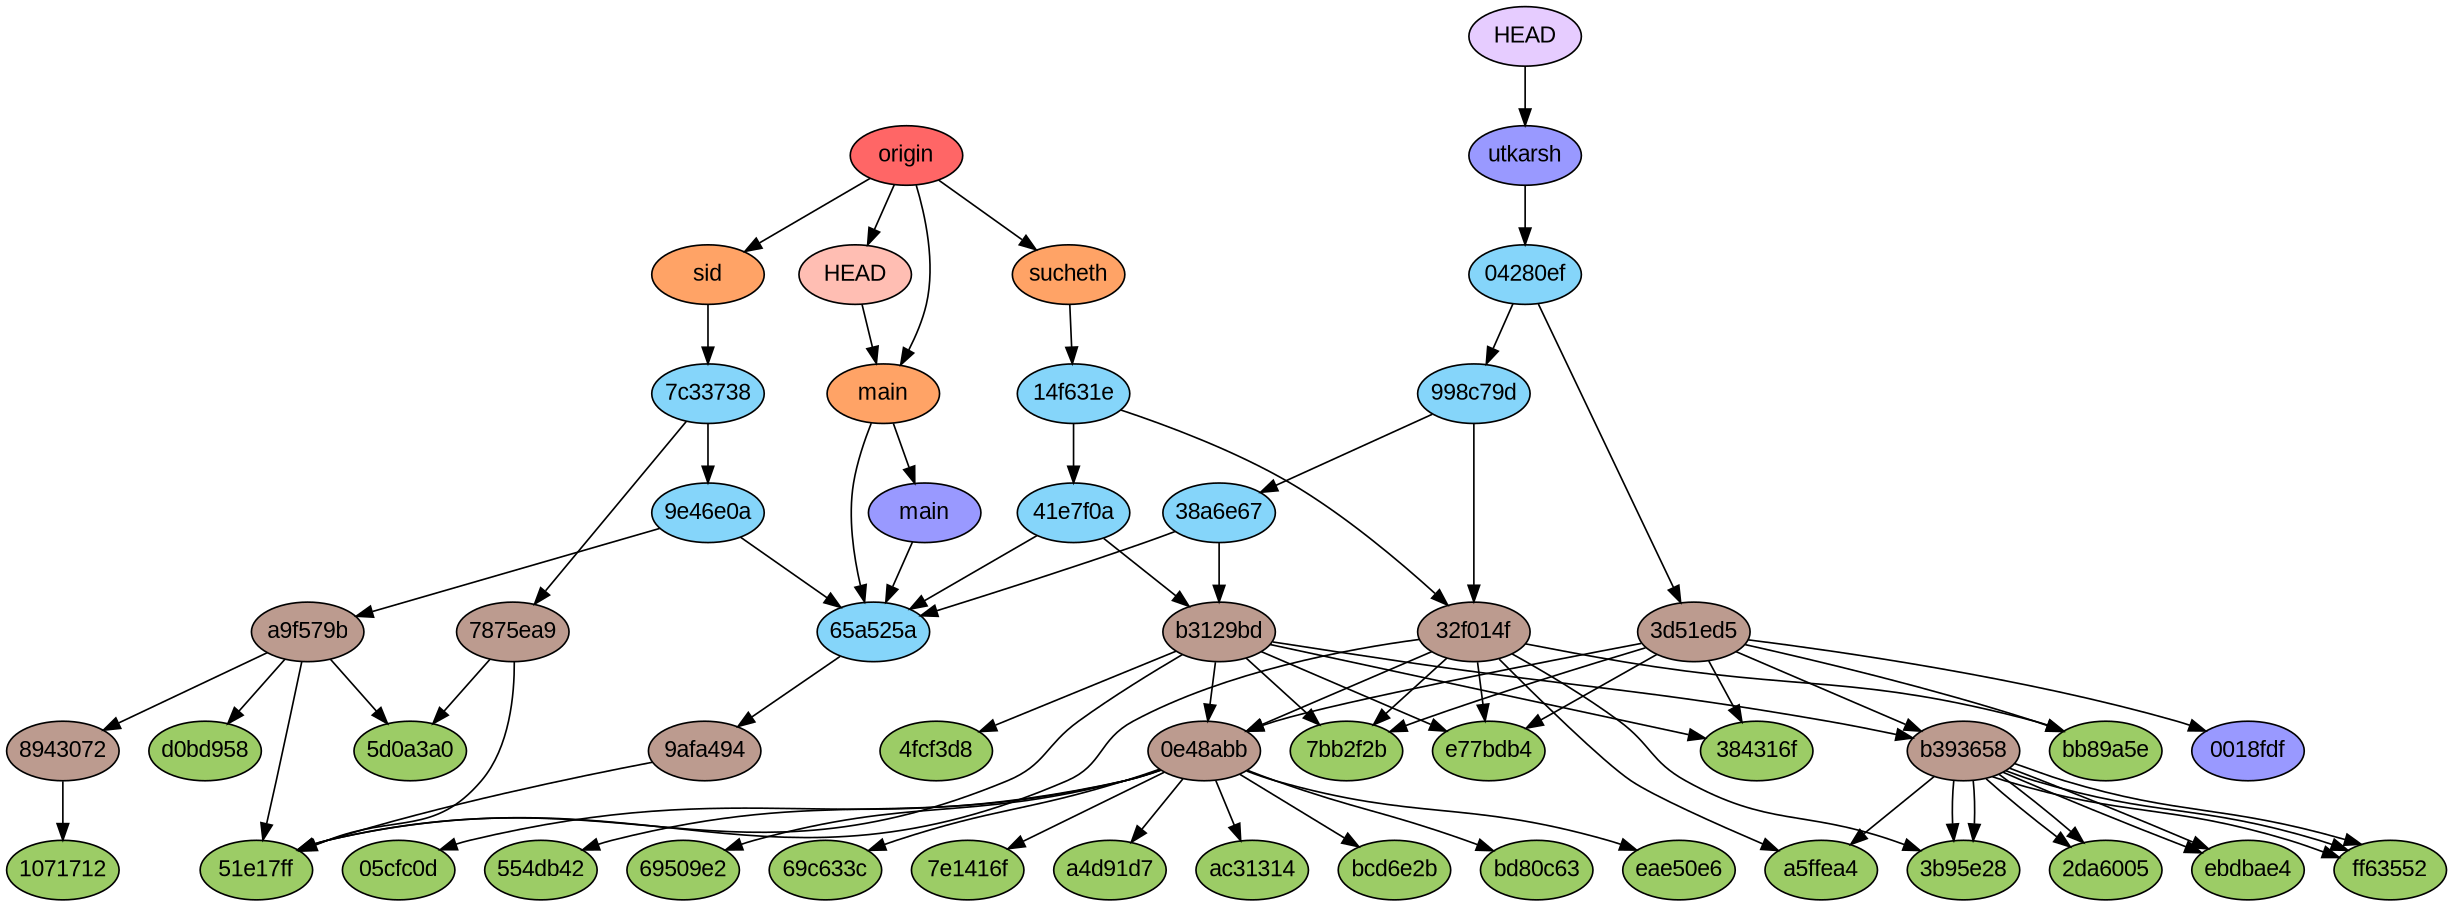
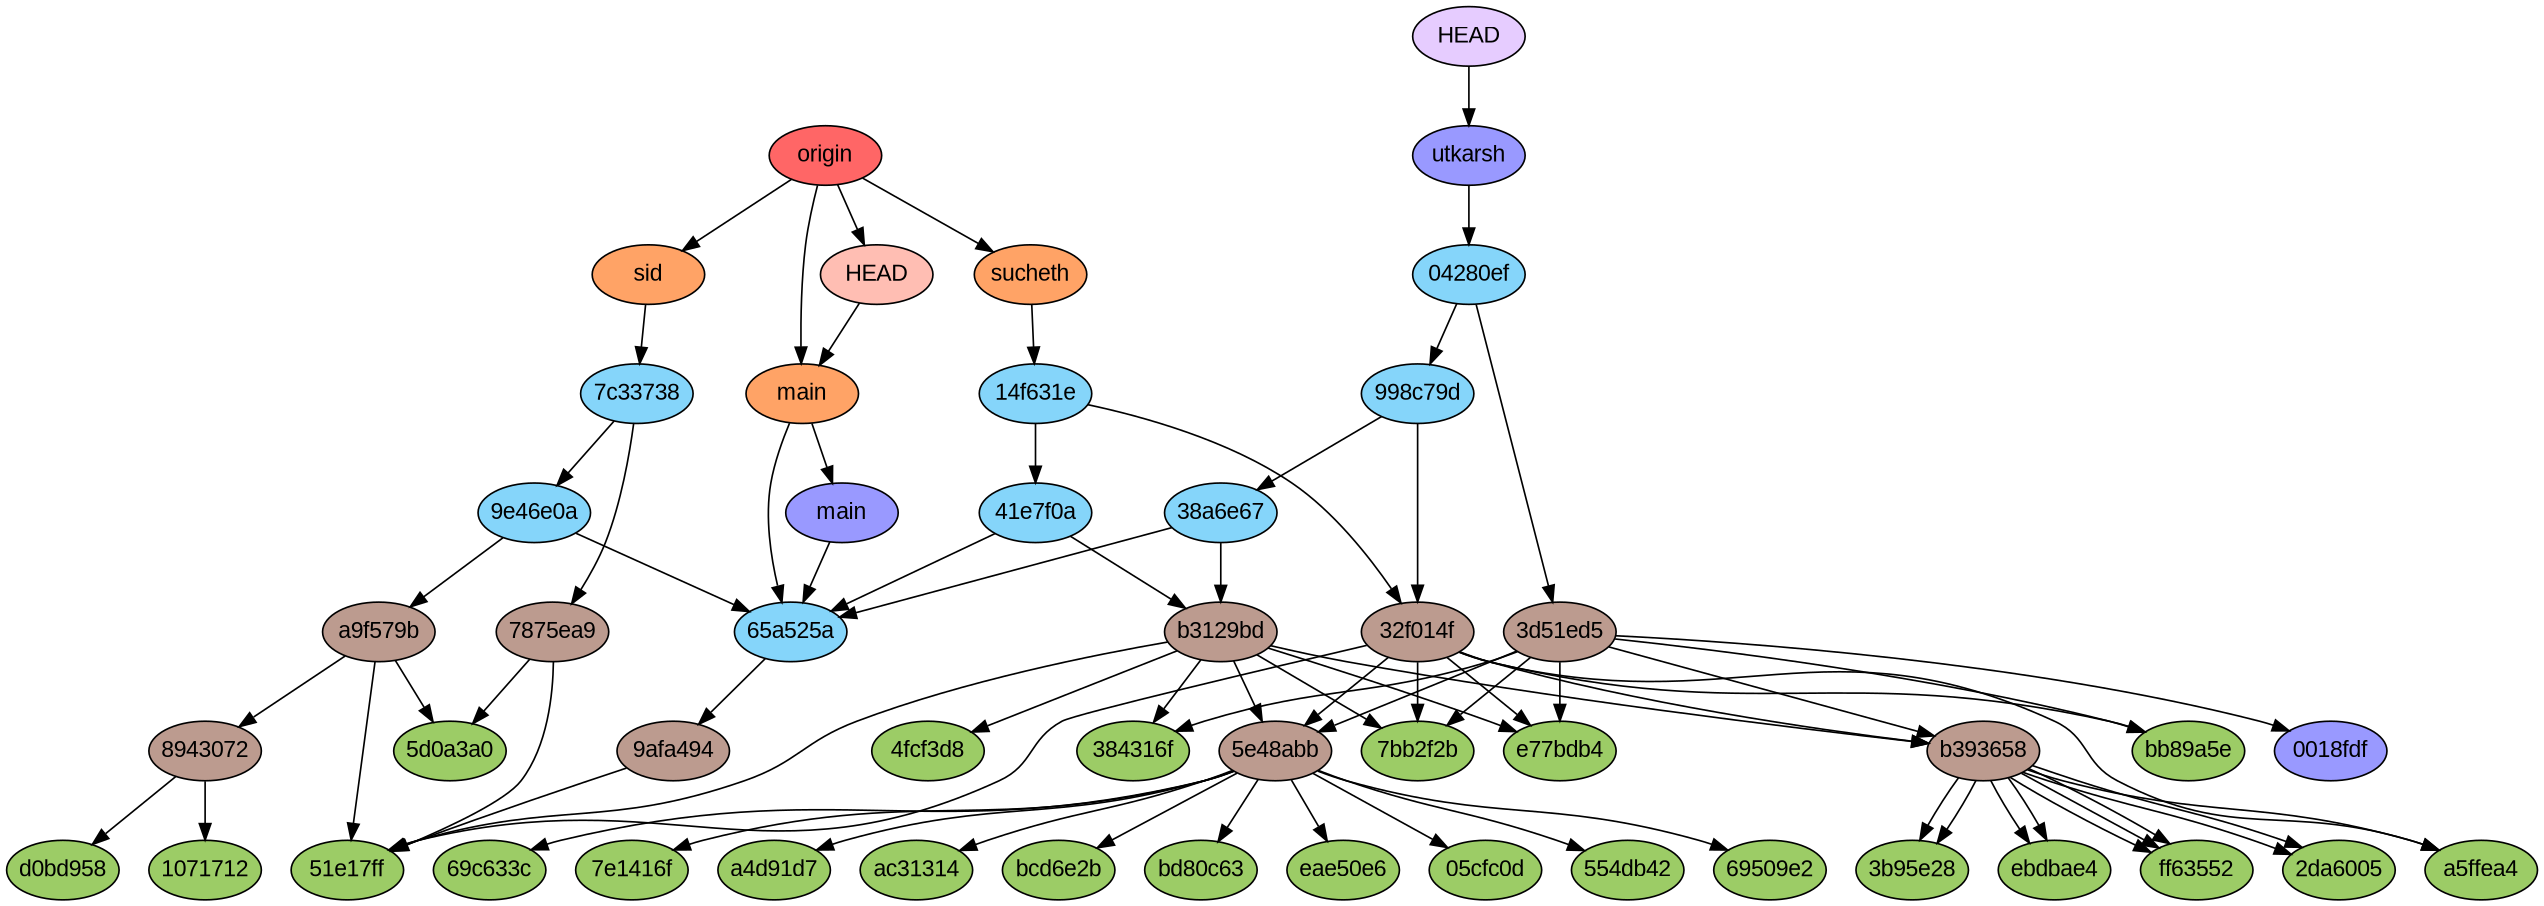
(262, 685) -> (141, 805)
(1204, 751) -> (1275, 751)
(1691, 784) -> (1684, 706)
